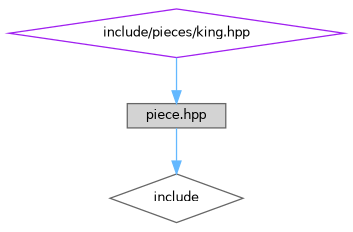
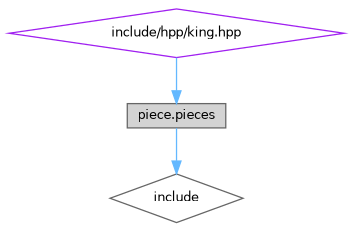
(177, 33) -> (177, 33)
(177, 116) -> (177, 116)
